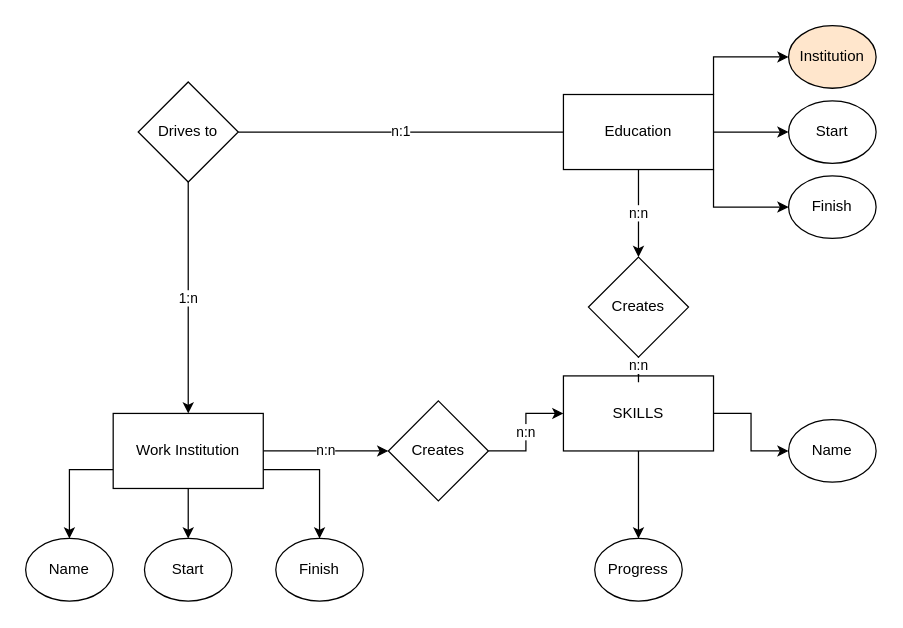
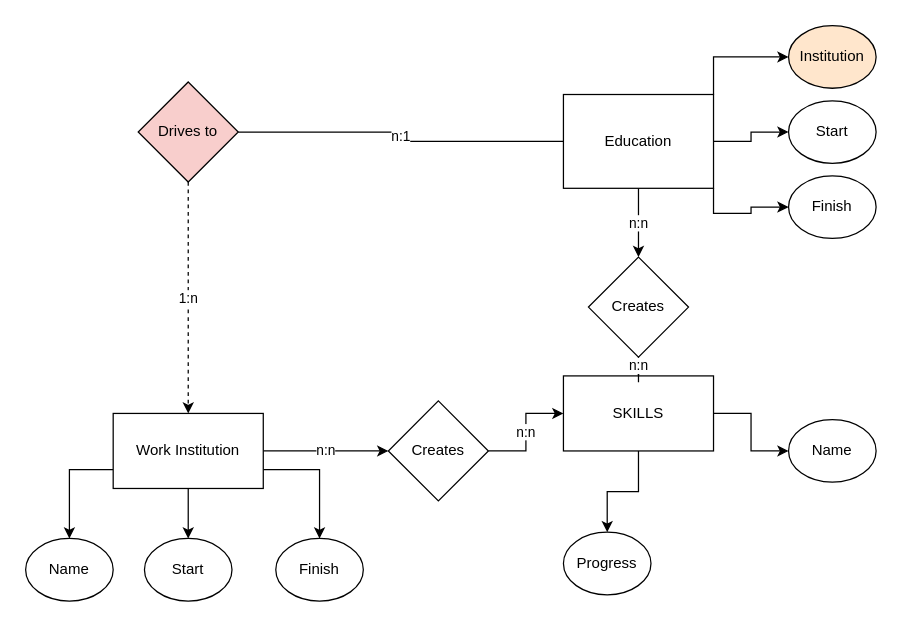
(188, 132) -> (188, 132)
(638, 132) -> (638, 141)
(188, 236) -> (188, 236)
(638, 569) -> (607, 563)
